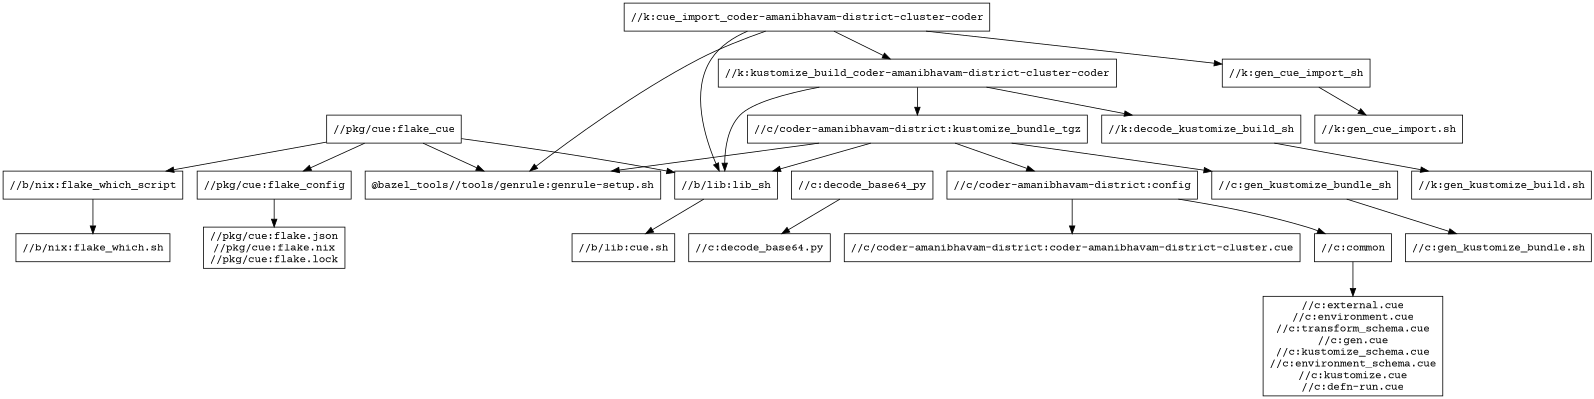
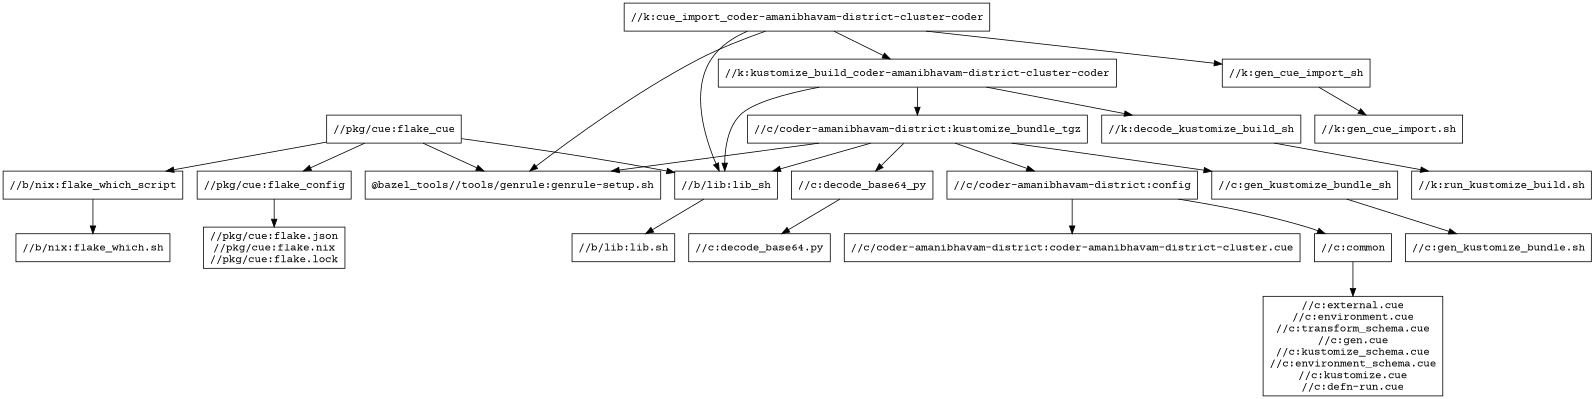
none -> (893, 154)
(1502, 185) -> (1502, 185)
(623, 248) -> (623, 248)
